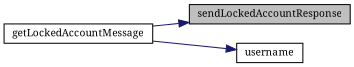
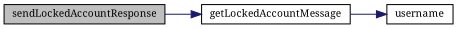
(166, 25) -> (178, 14)
